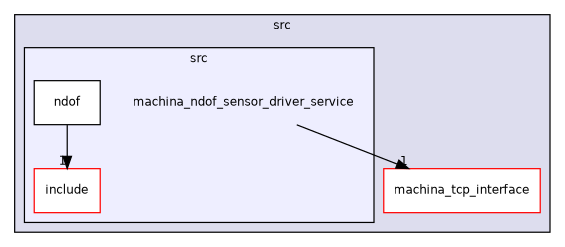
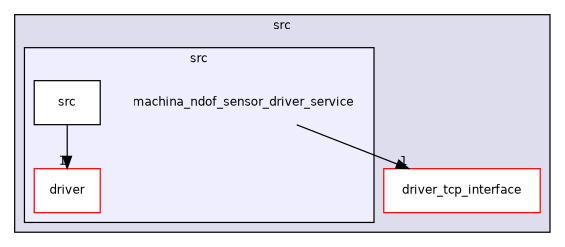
(67, 103) -> (67, 103)
(67, 191) -> (67, 191)
(462, 191) -> (462, 191)
